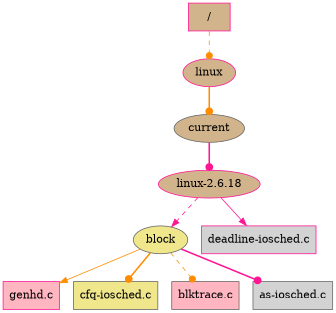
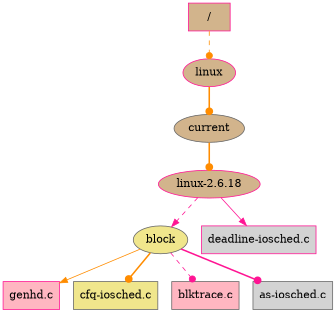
(209, 153) -> (209, 153)
(180, 265) -> (180, 265)
